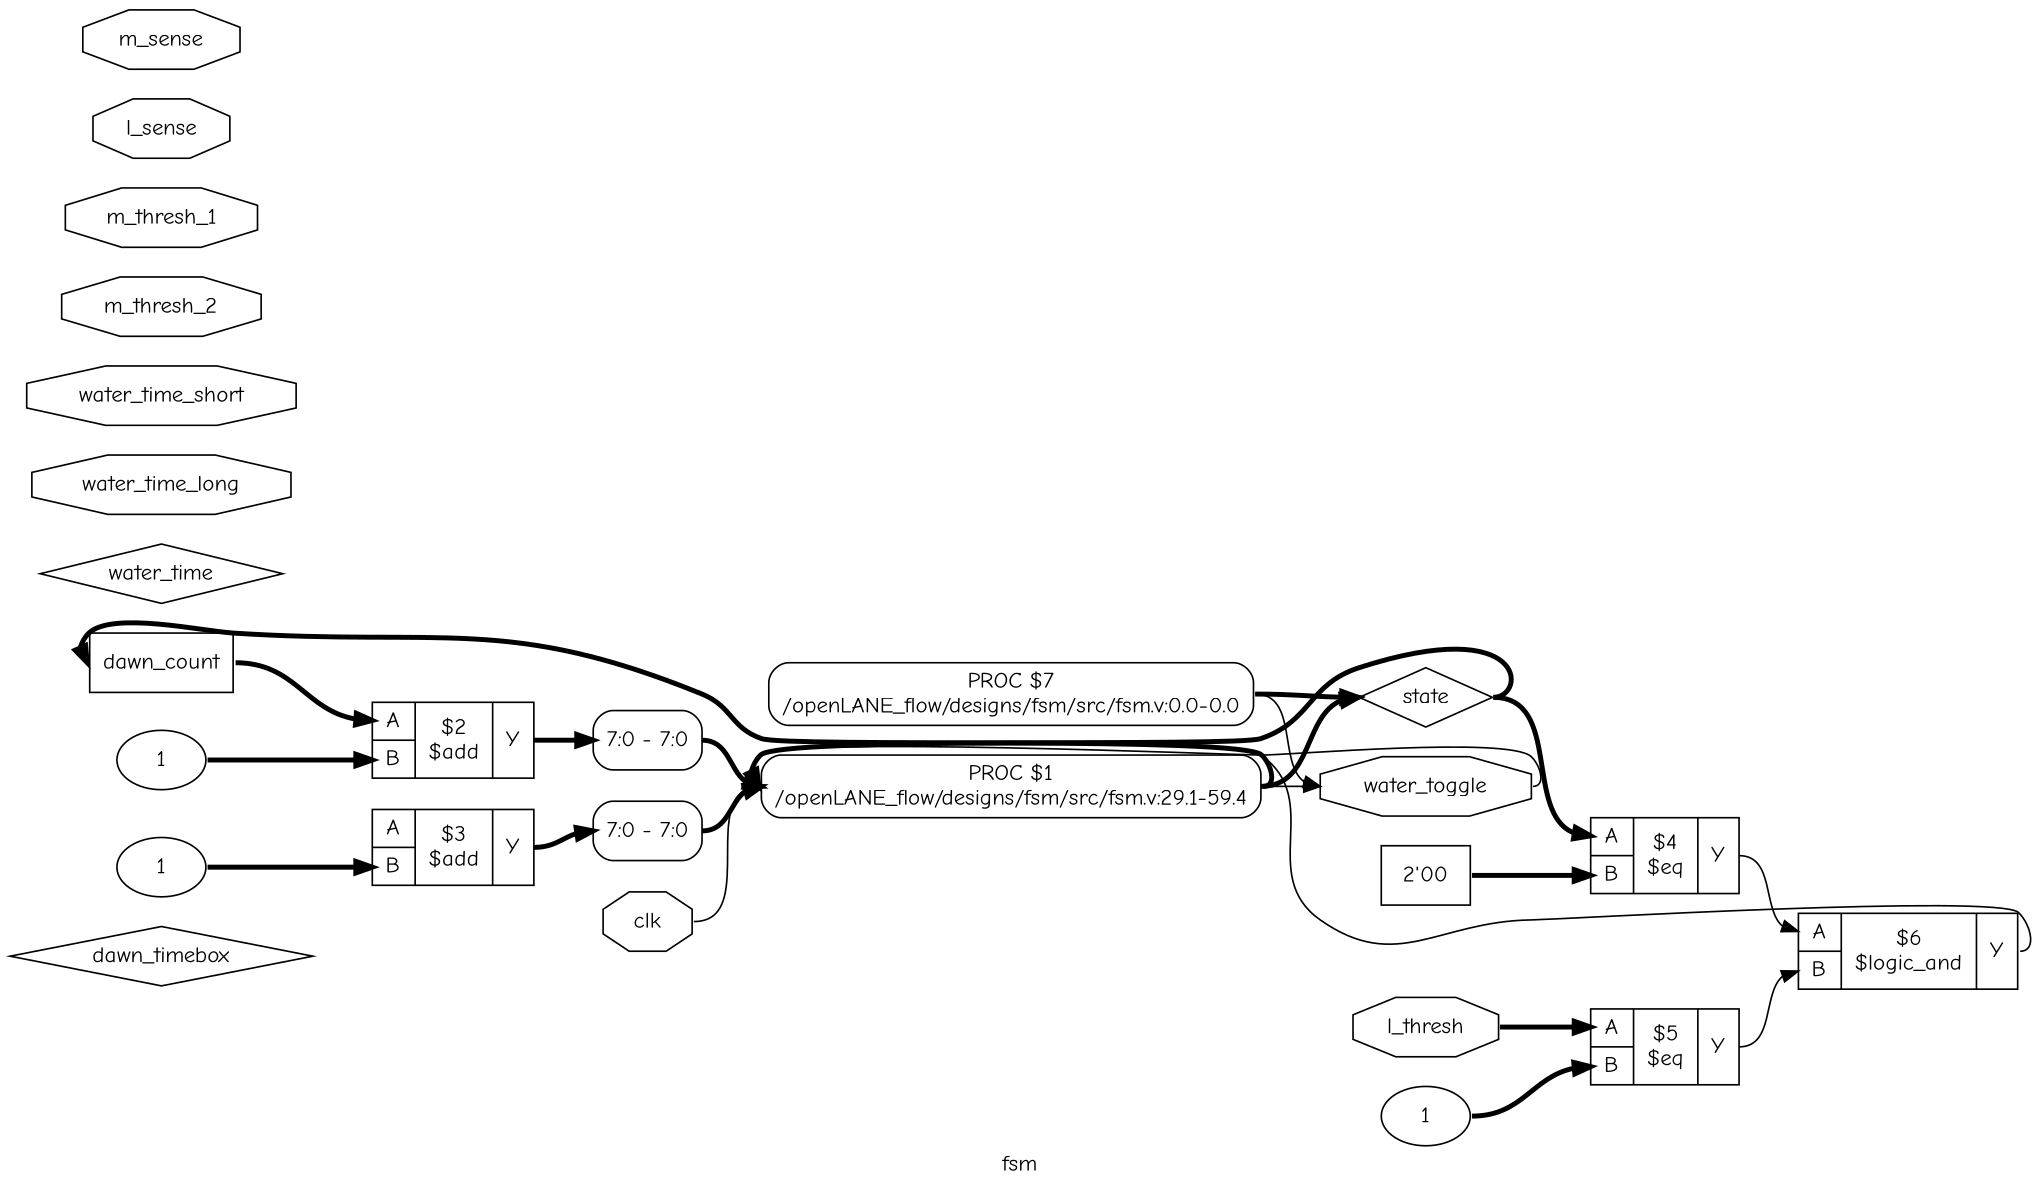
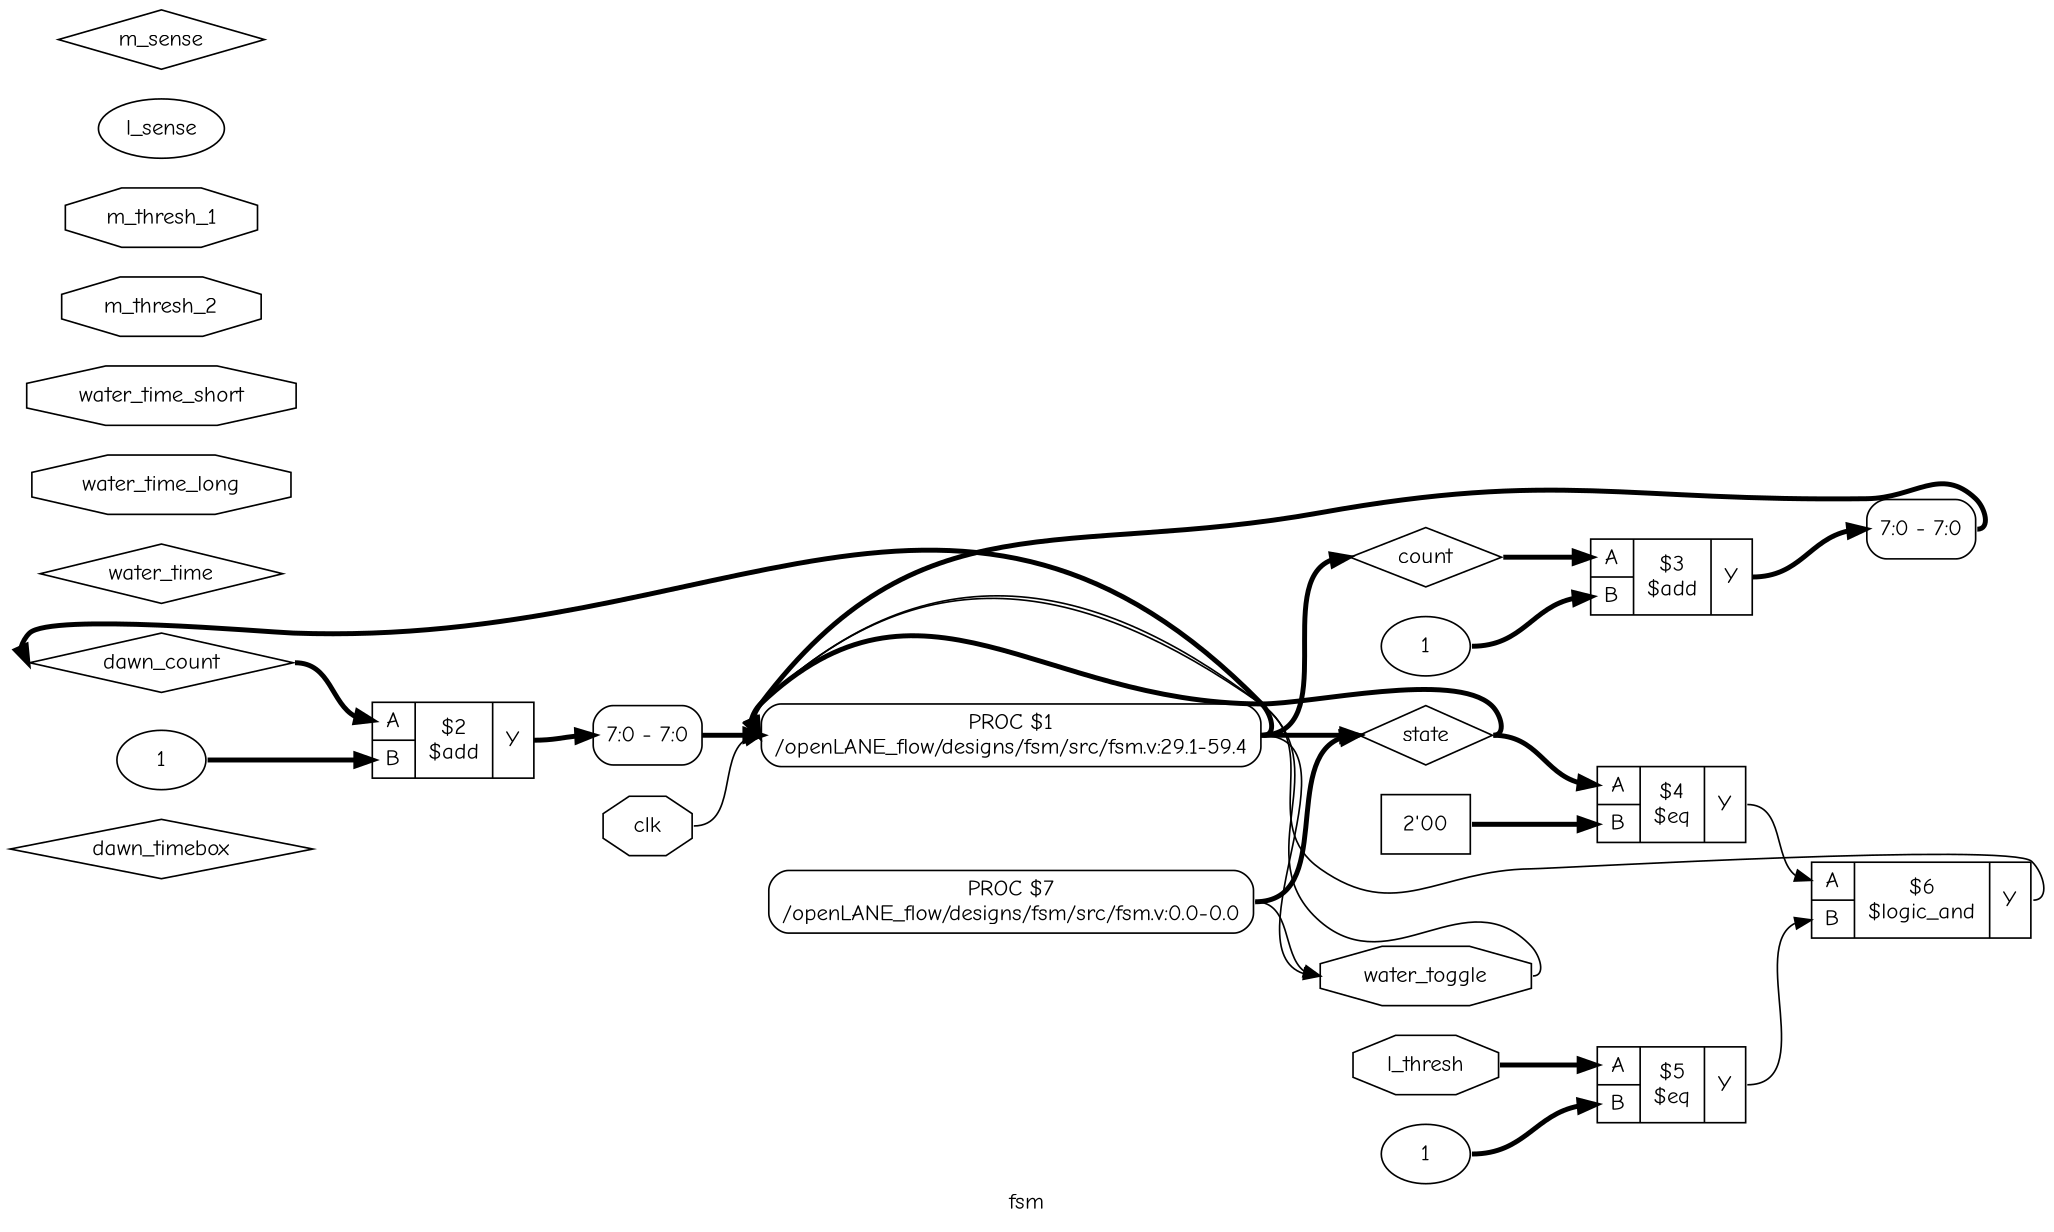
(161, 40) -> (161, 40)
(161, 129) -> (161, 129)
none -> (1426, 557)
(161, 663) -> (161, 663)
